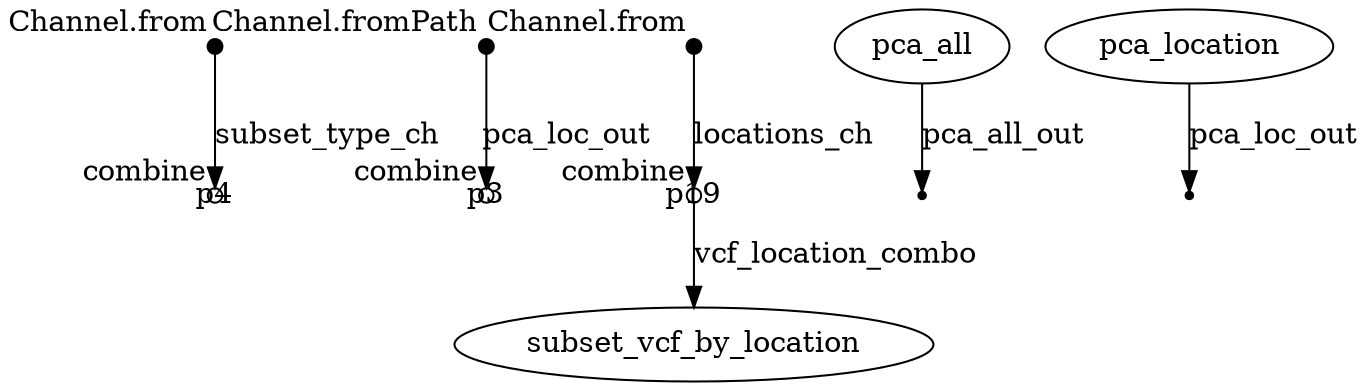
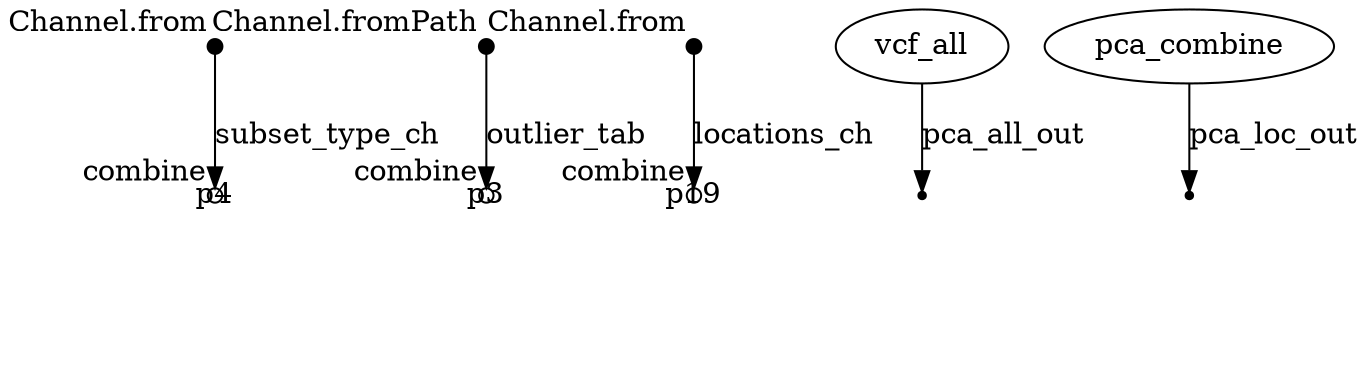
(922, 46) -> (922, 46)
(1189, 46) -> (1189, 46)
(567, 136) -> (567, 136)
(694, 345) -> none
